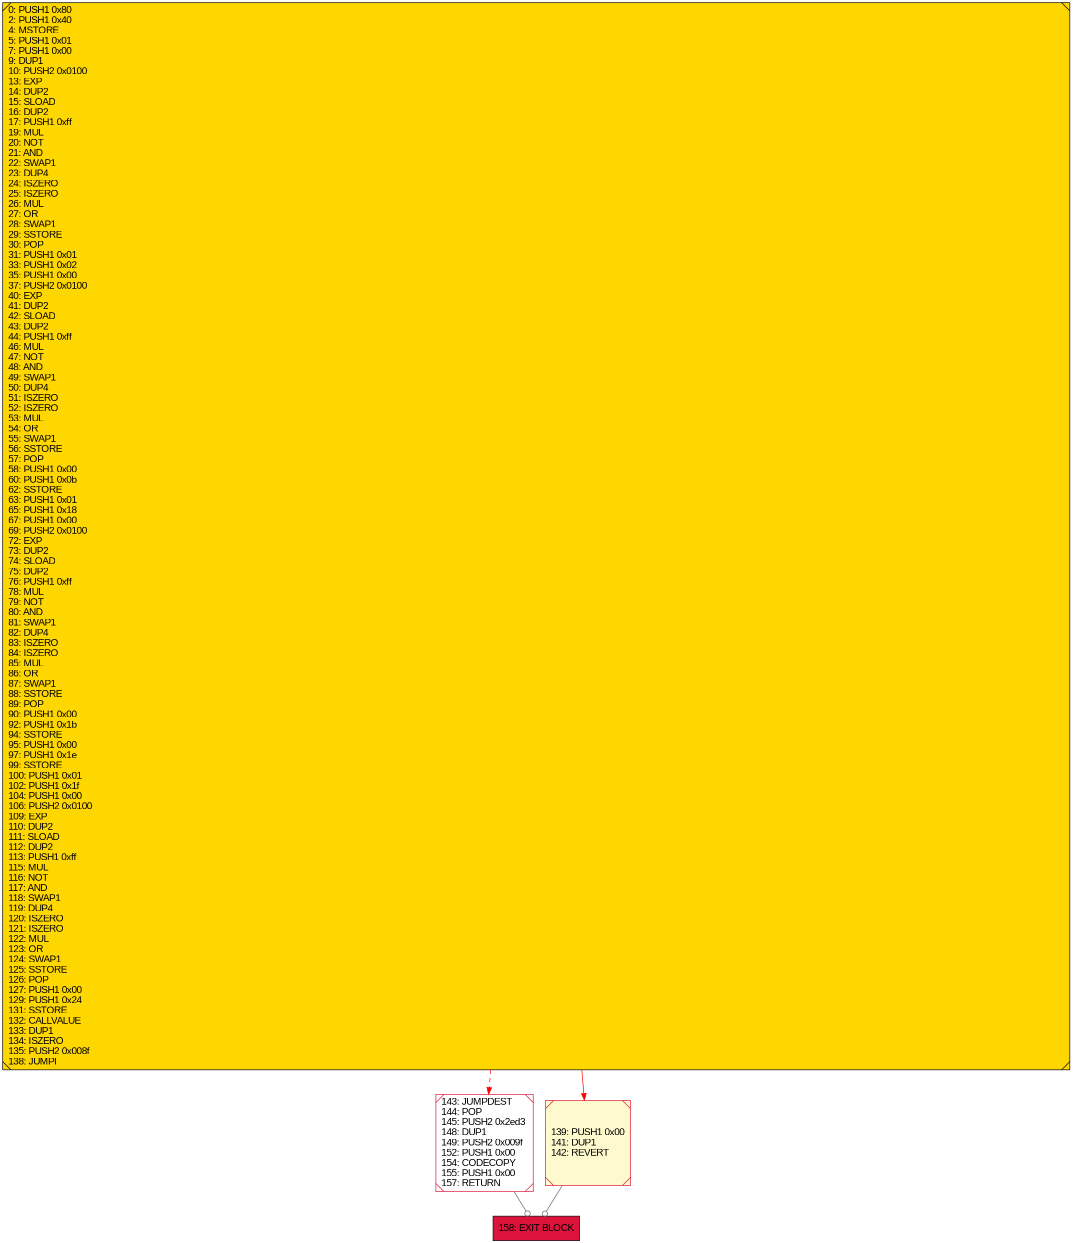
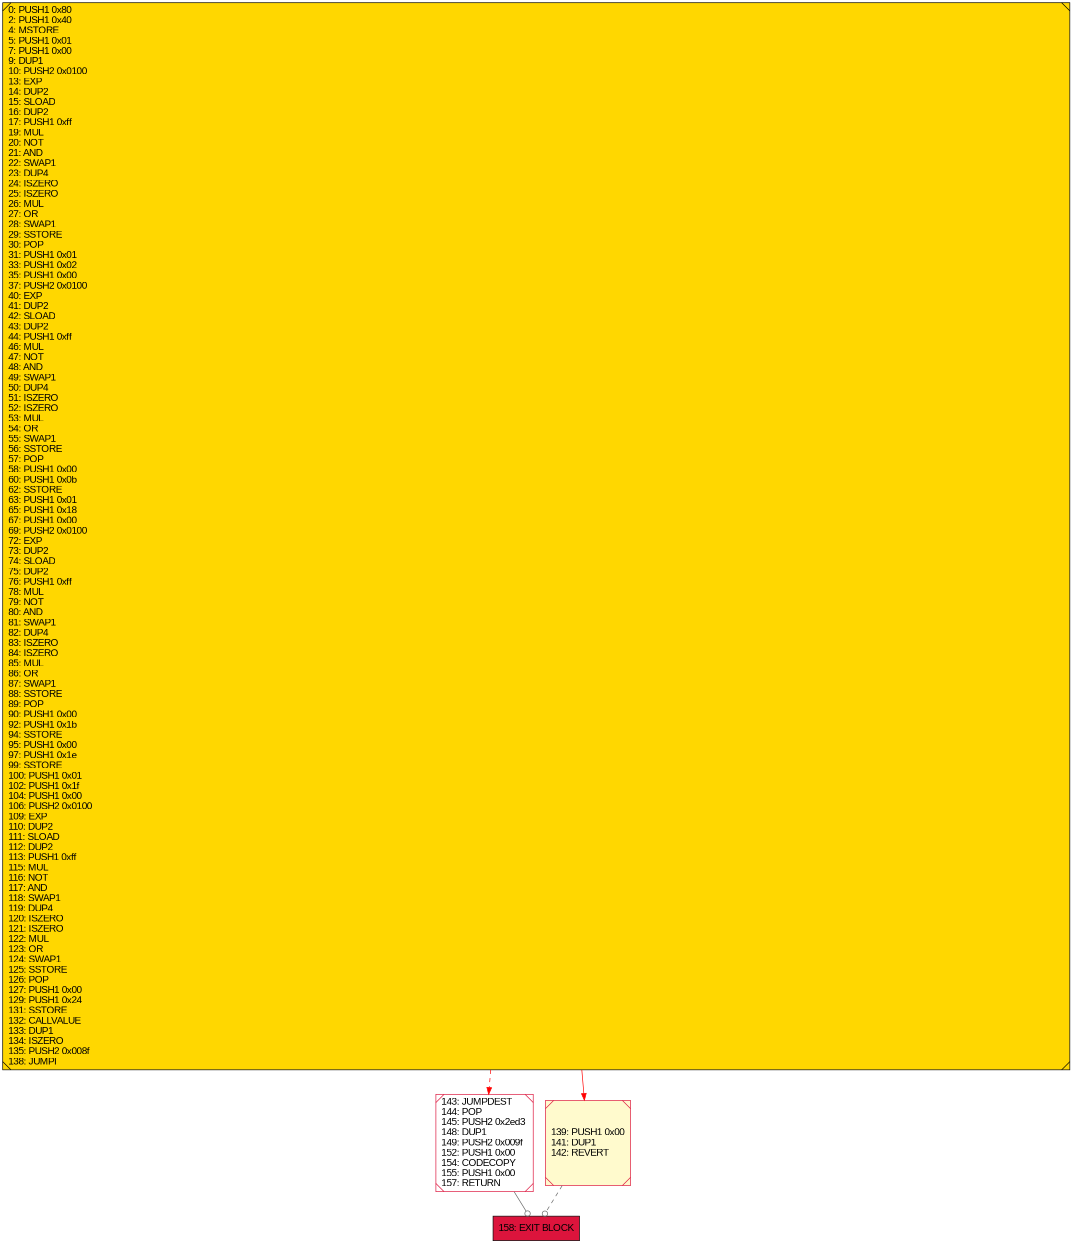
(554, 1198) -> (554, 1198)
